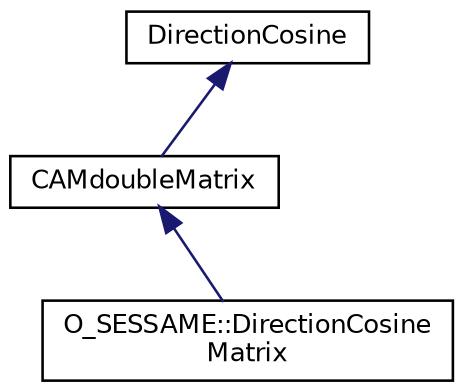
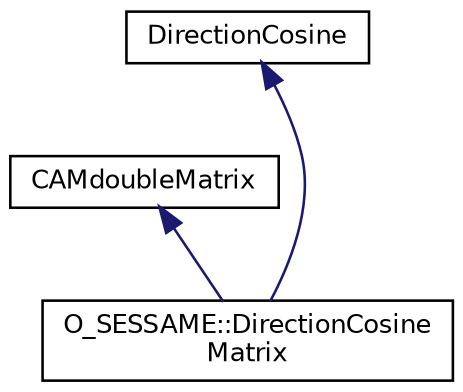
(188, 121) -> (304, 193)
